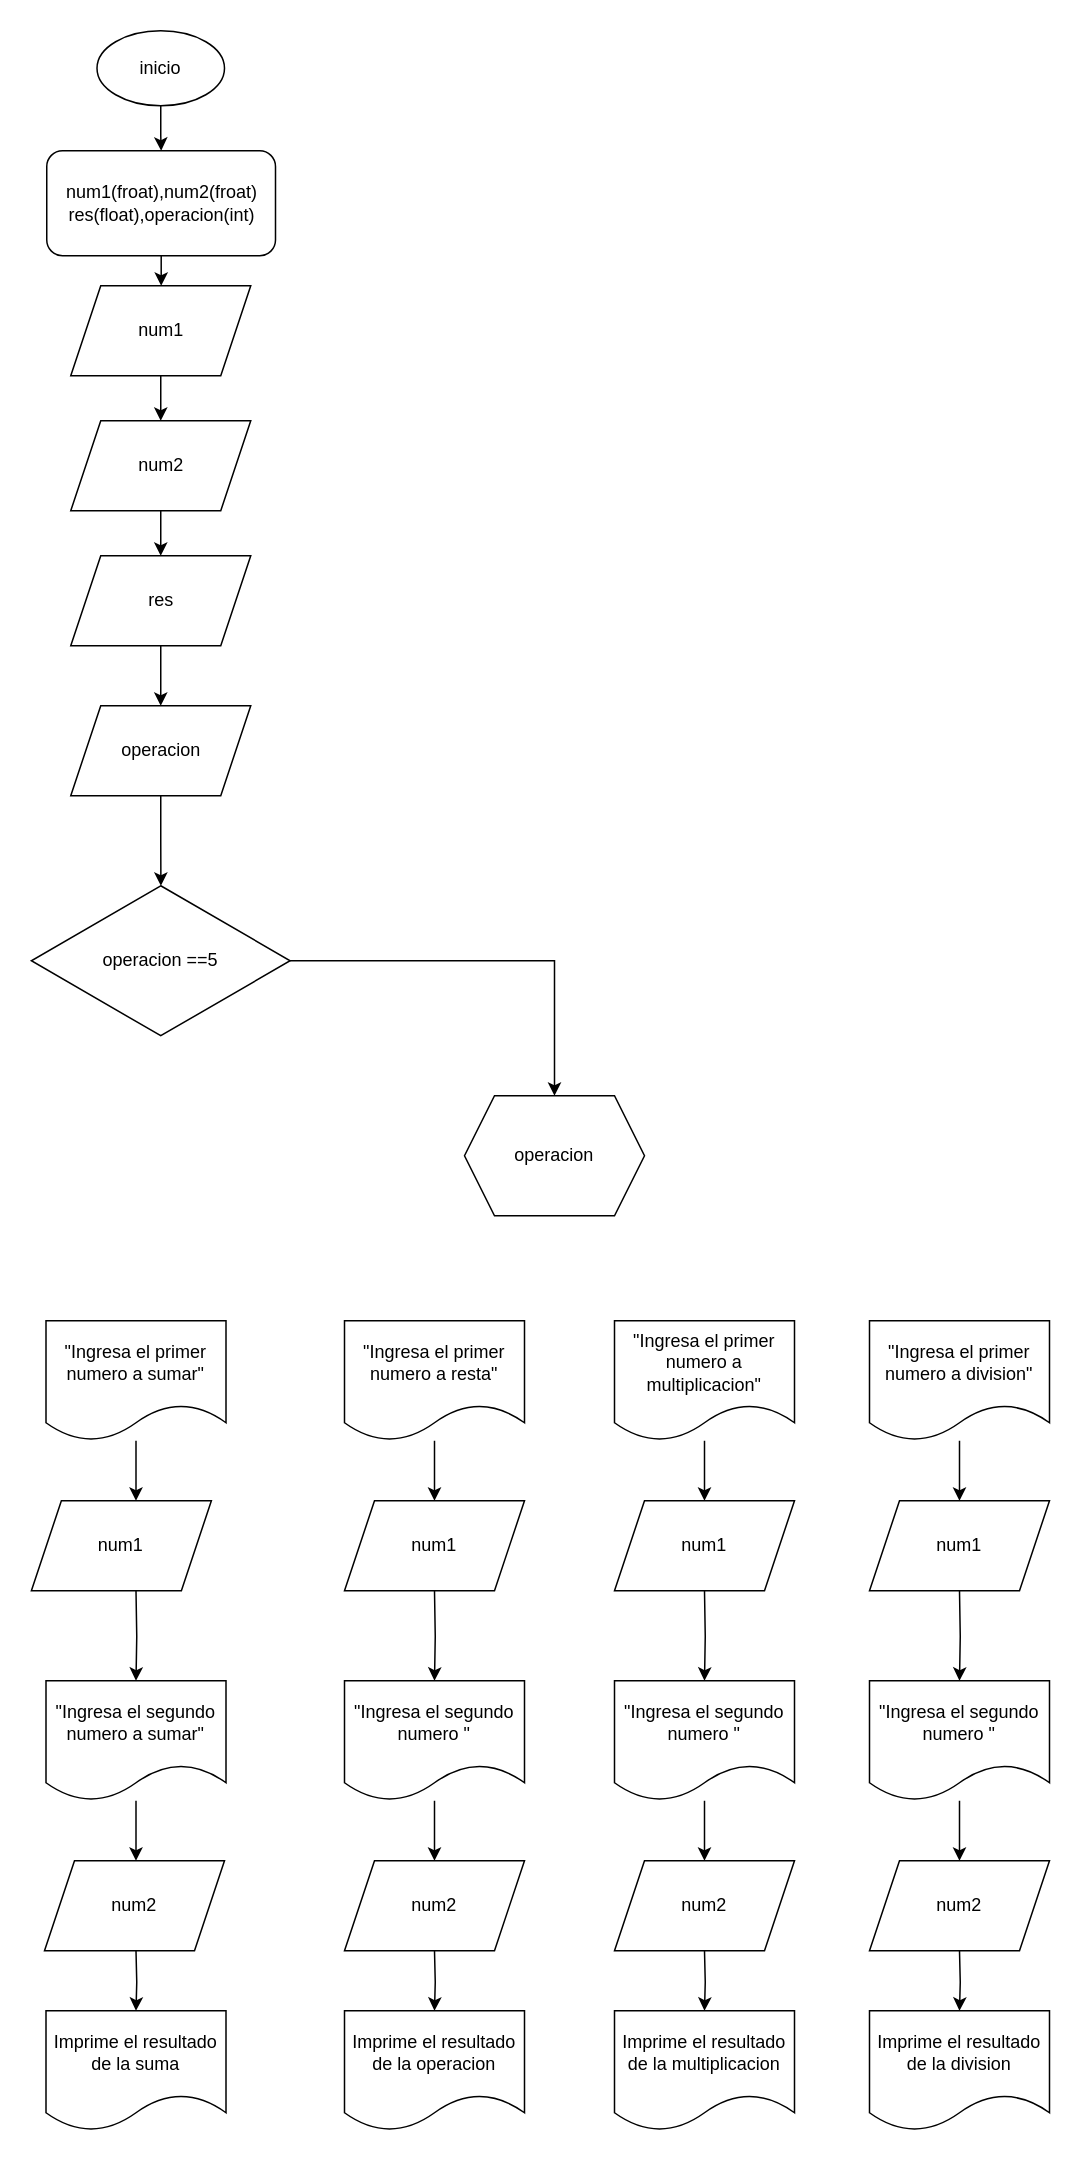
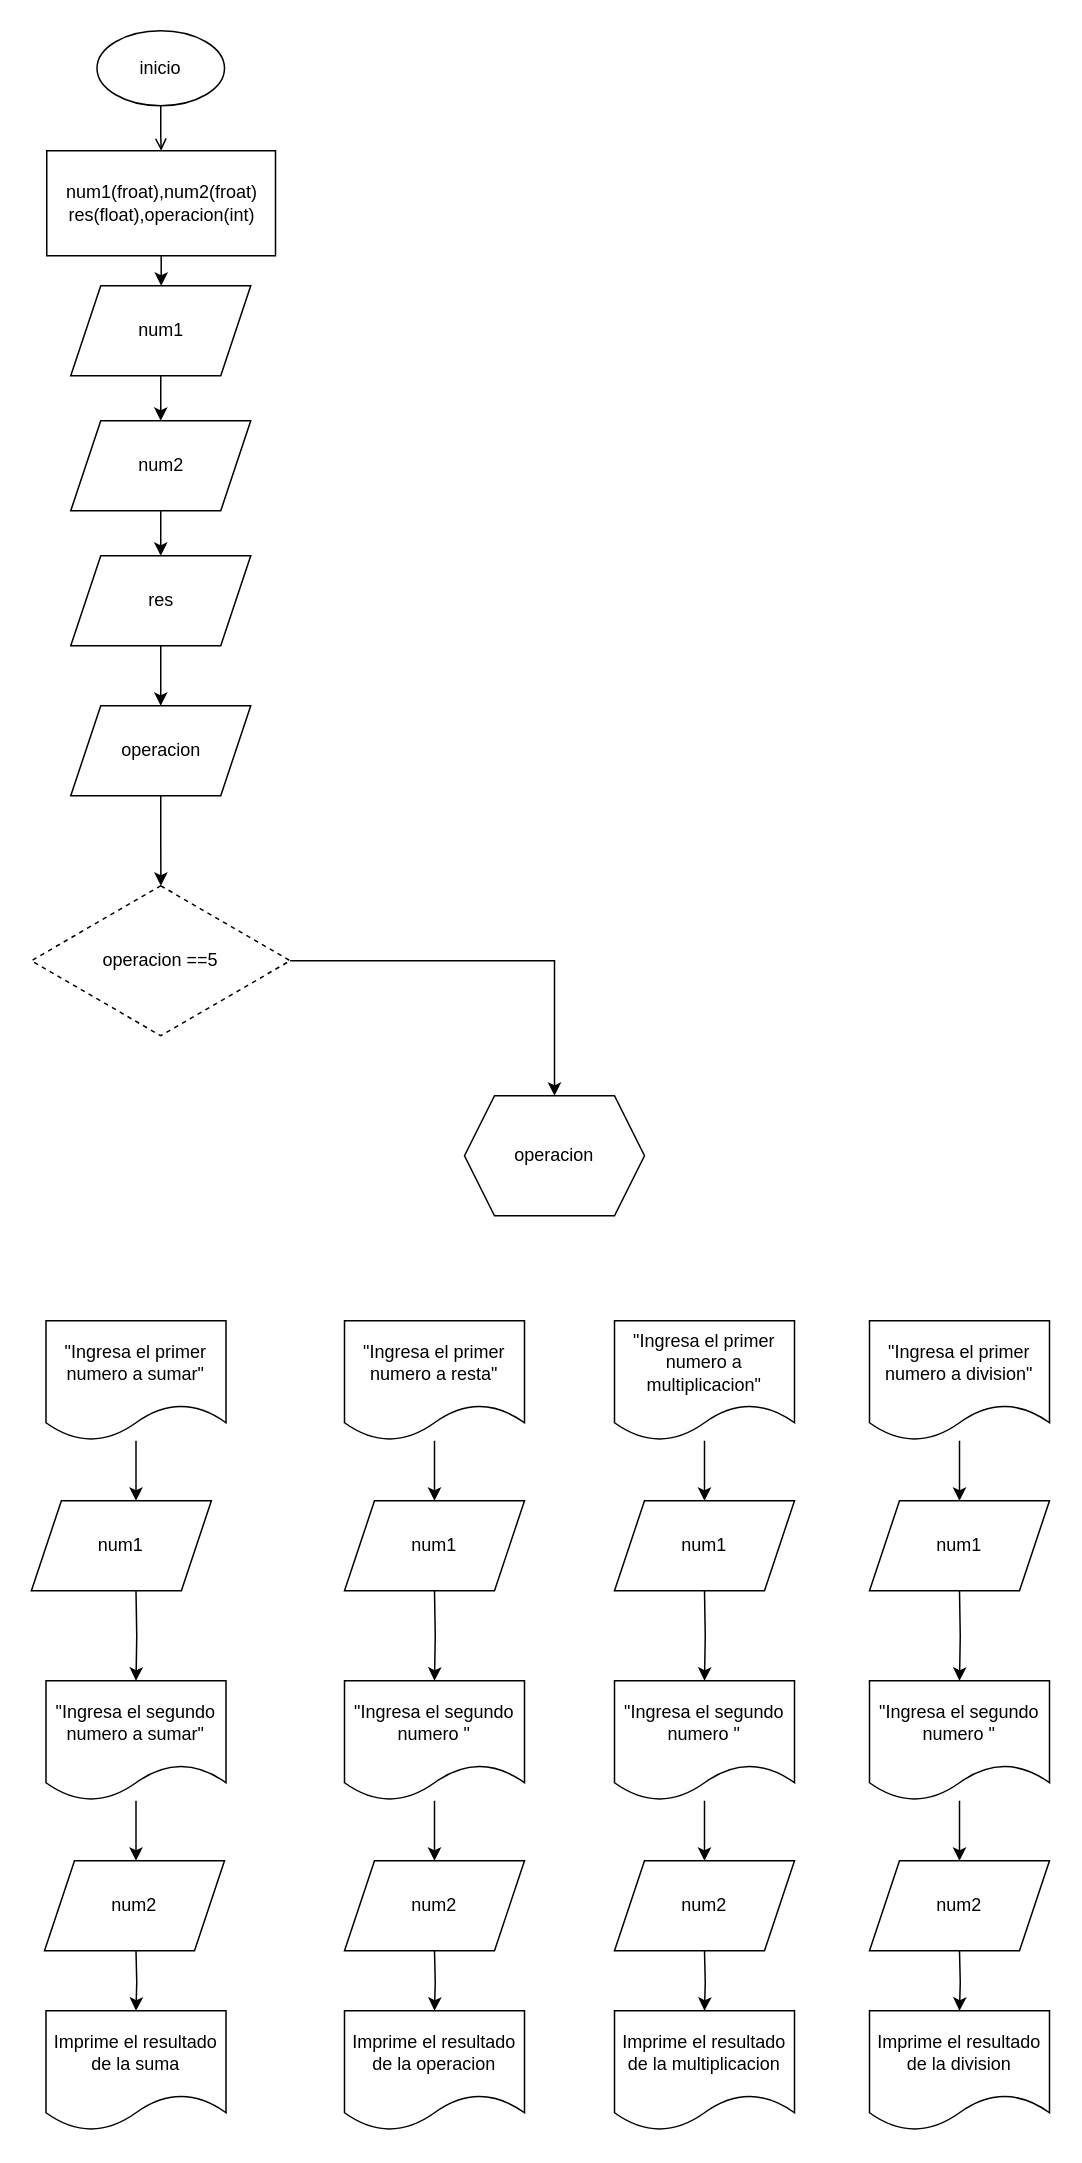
(161, 139) -> (161, 141)
(161, 203) -> (161, 203)
(161, 961) -> (161, 961)
